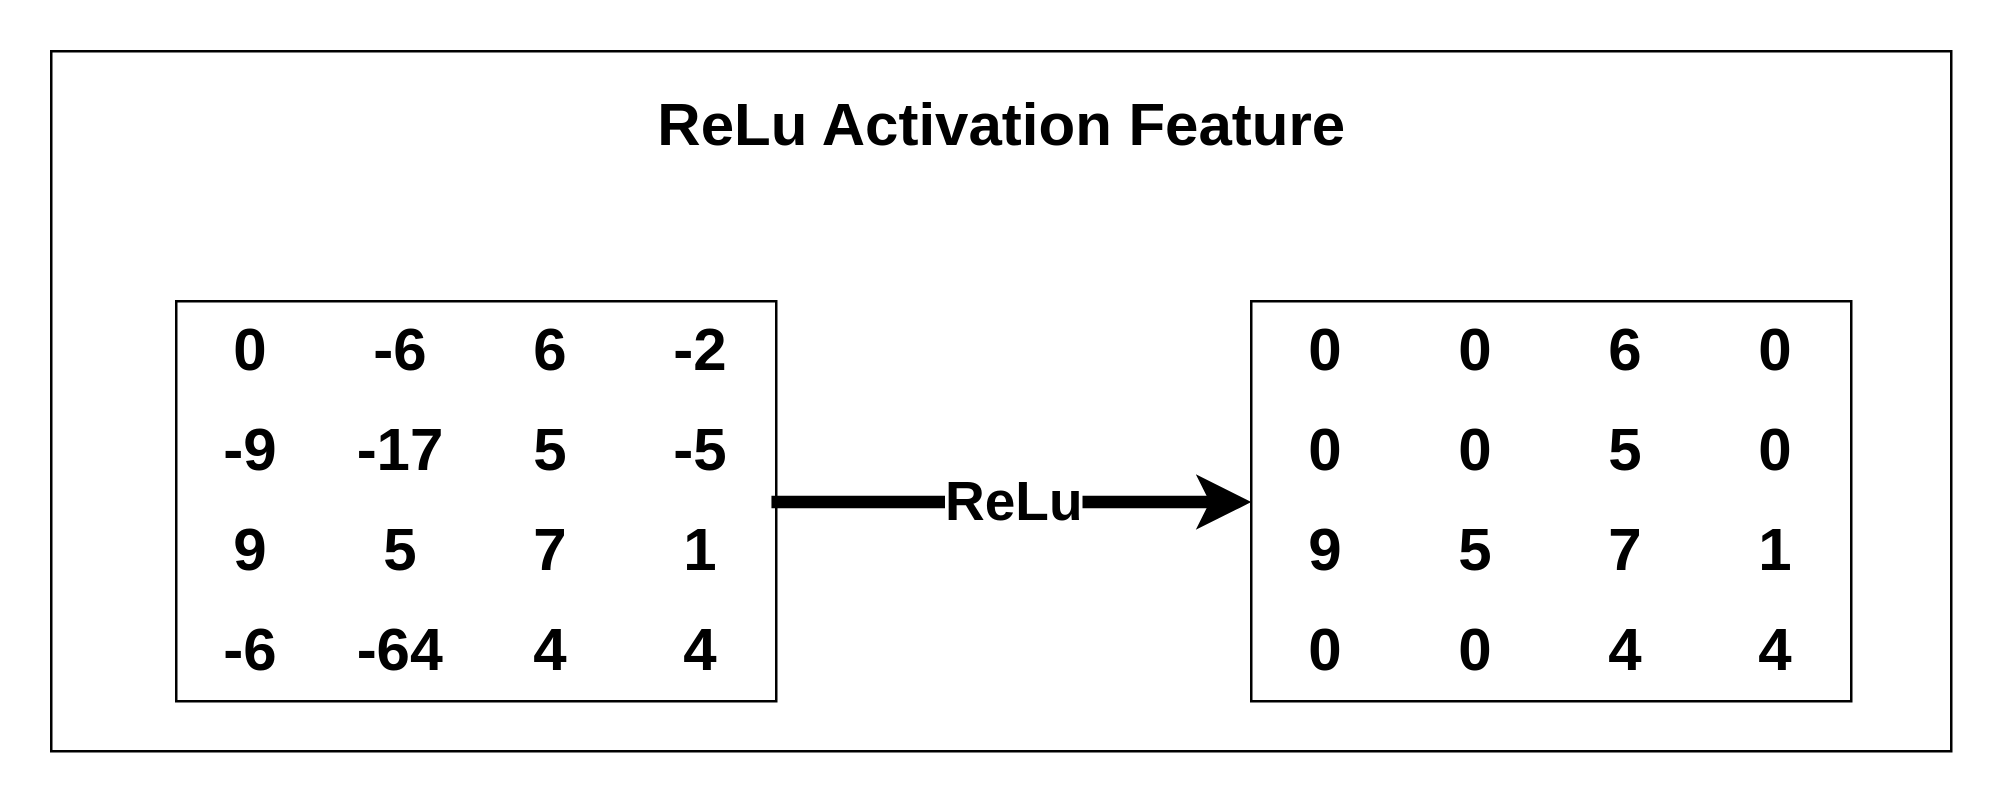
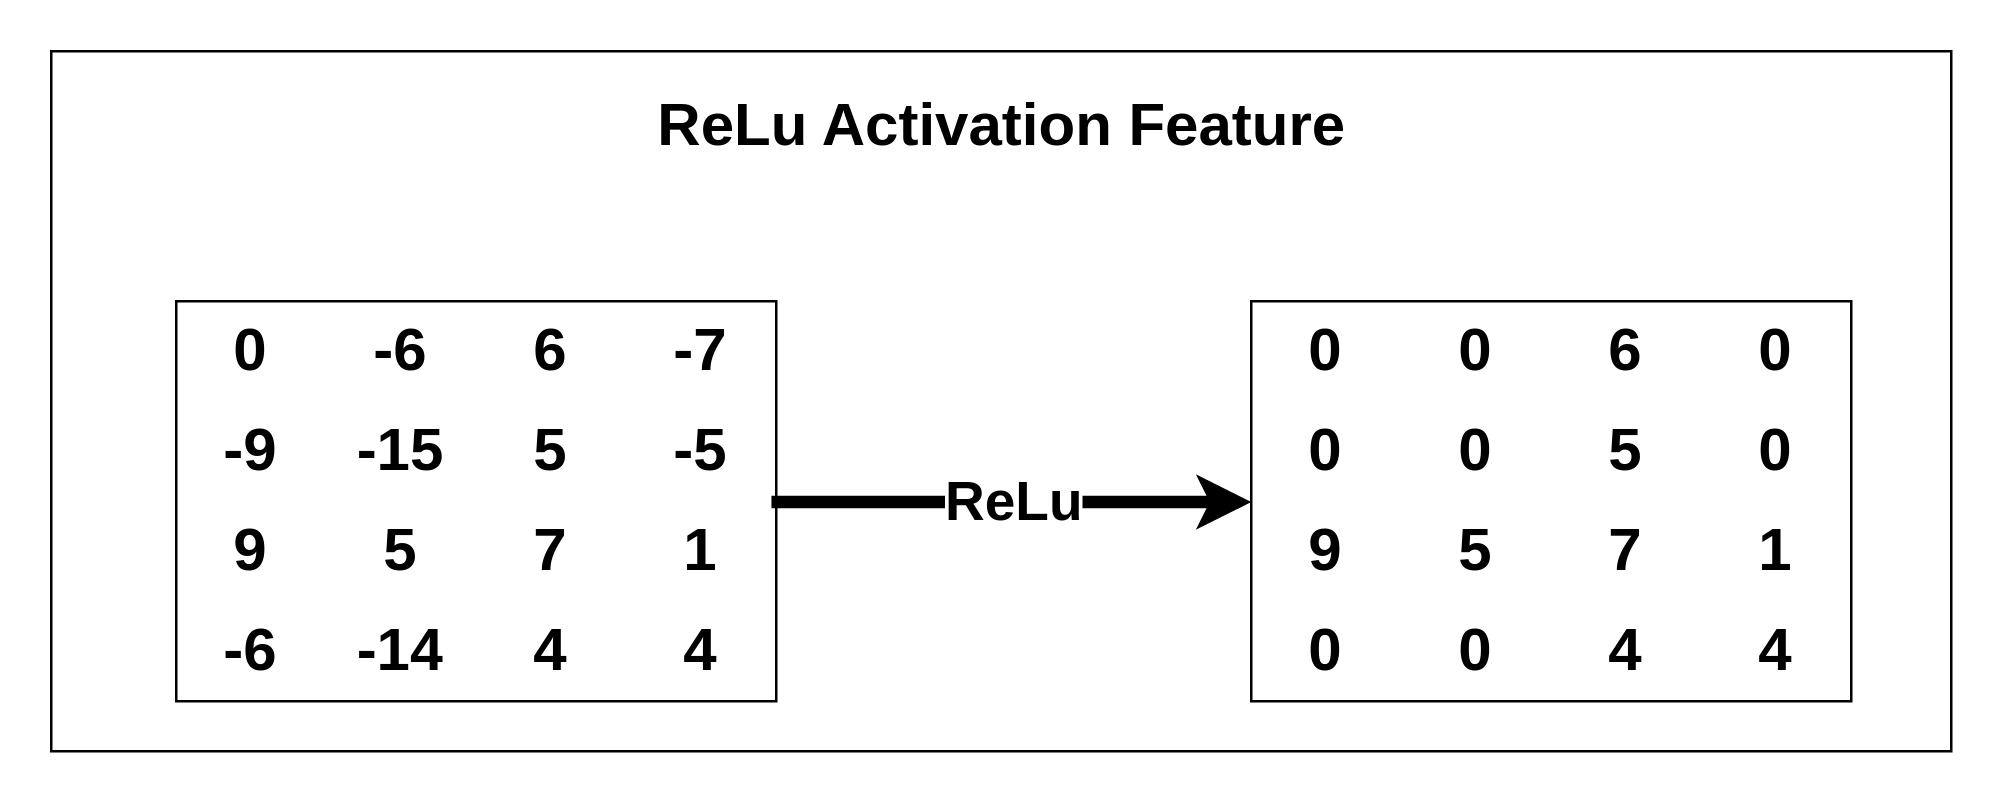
(701, 351) -> (701, 351)
(401, 451) -> (401, 451)
(401, 651) -> (401, 651)
